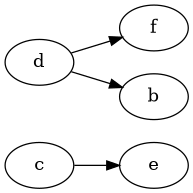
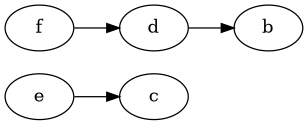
(91, 47) -> (90, 28)
(90, 165) -> (90, 97)
